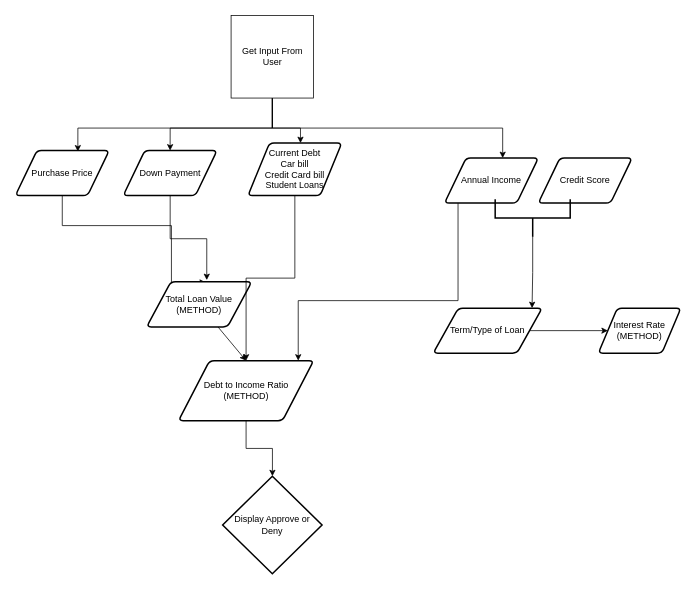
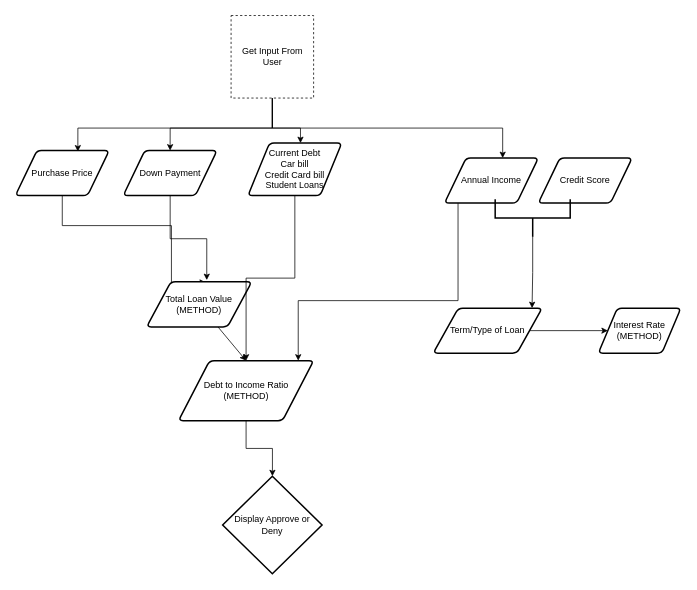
(272, 57) -> (272, 57)
